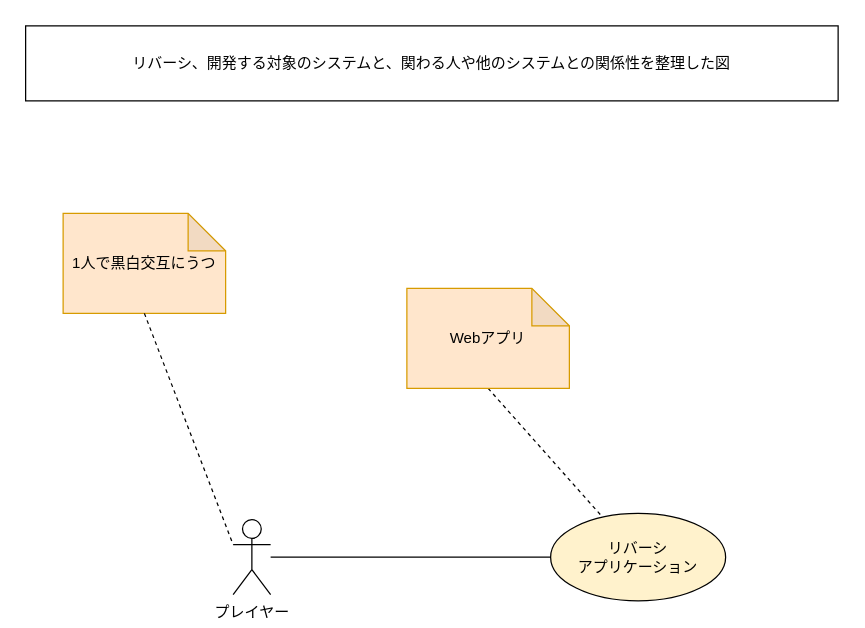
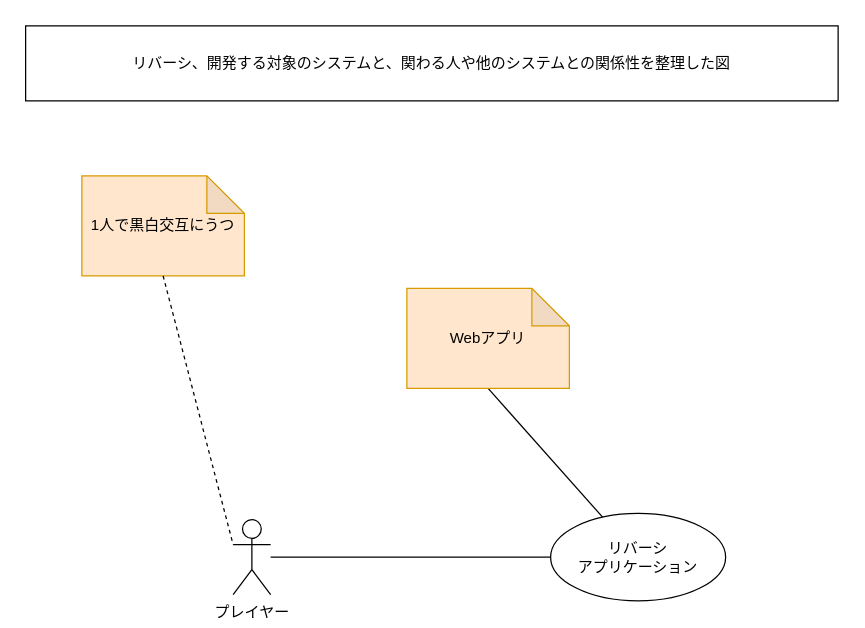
(144, 263) -> (163, 226)
(545, 453) -> (545, 453)
(638, 557) -> (638, 557)
